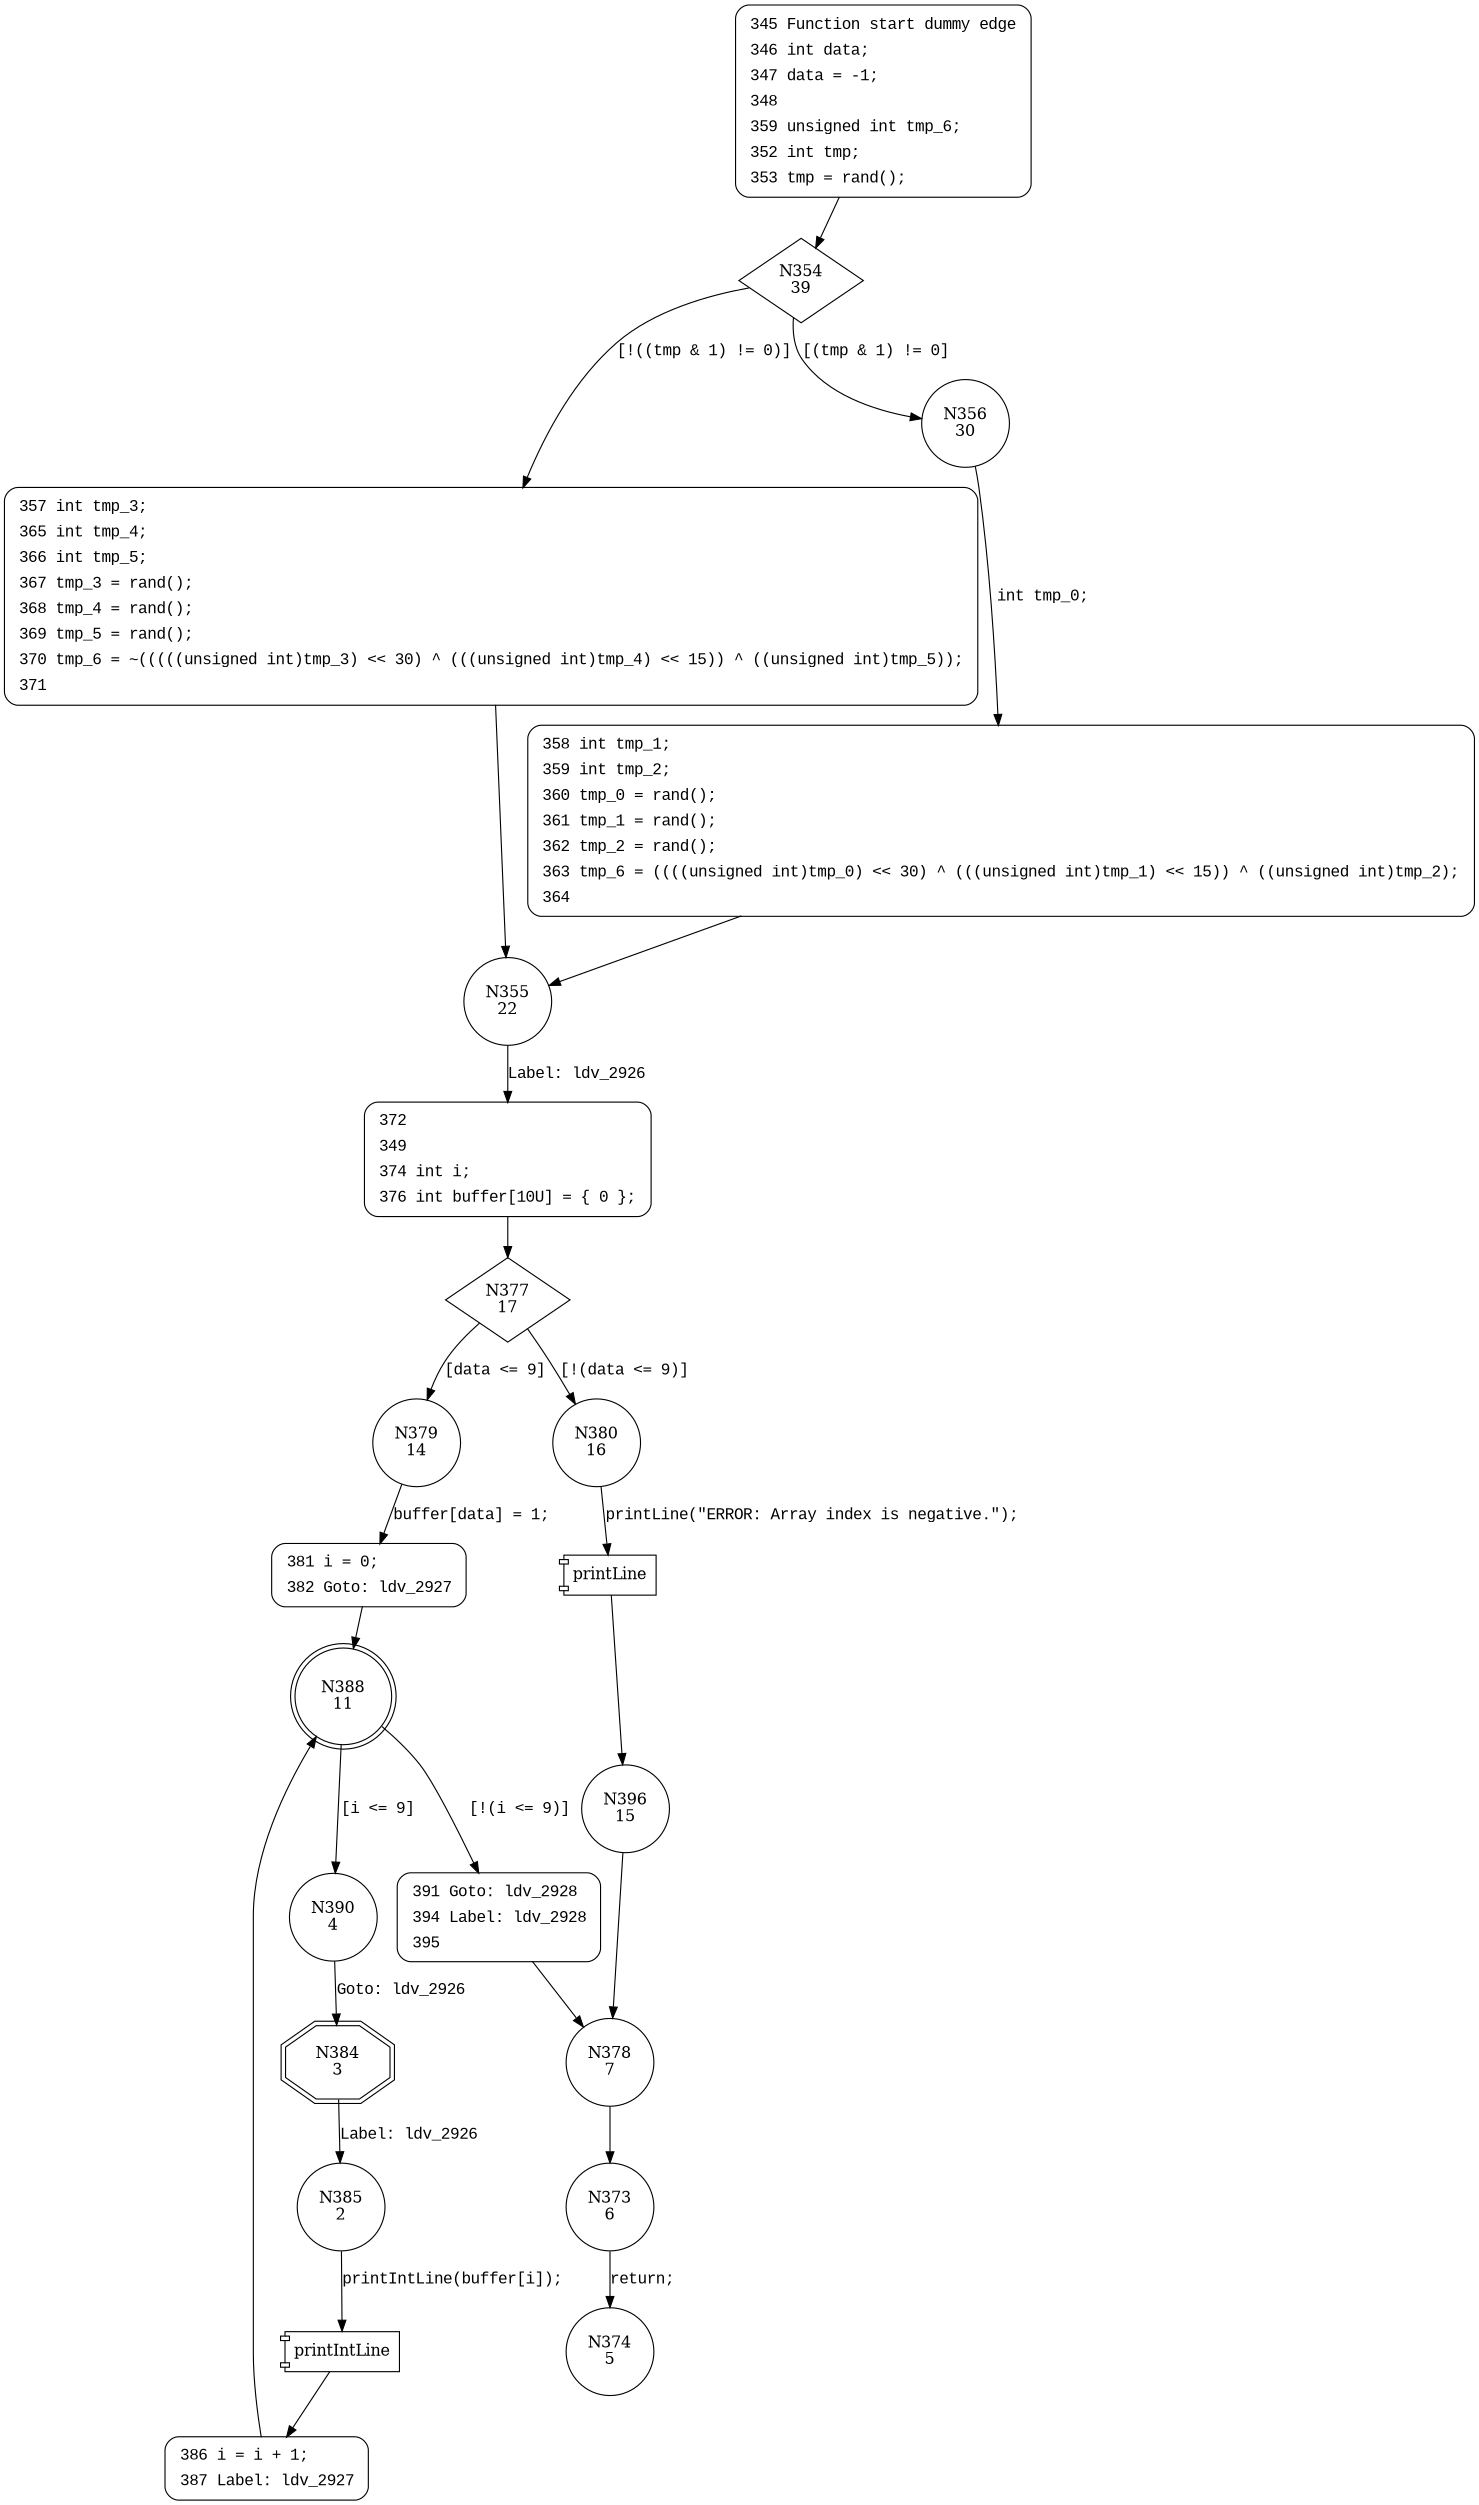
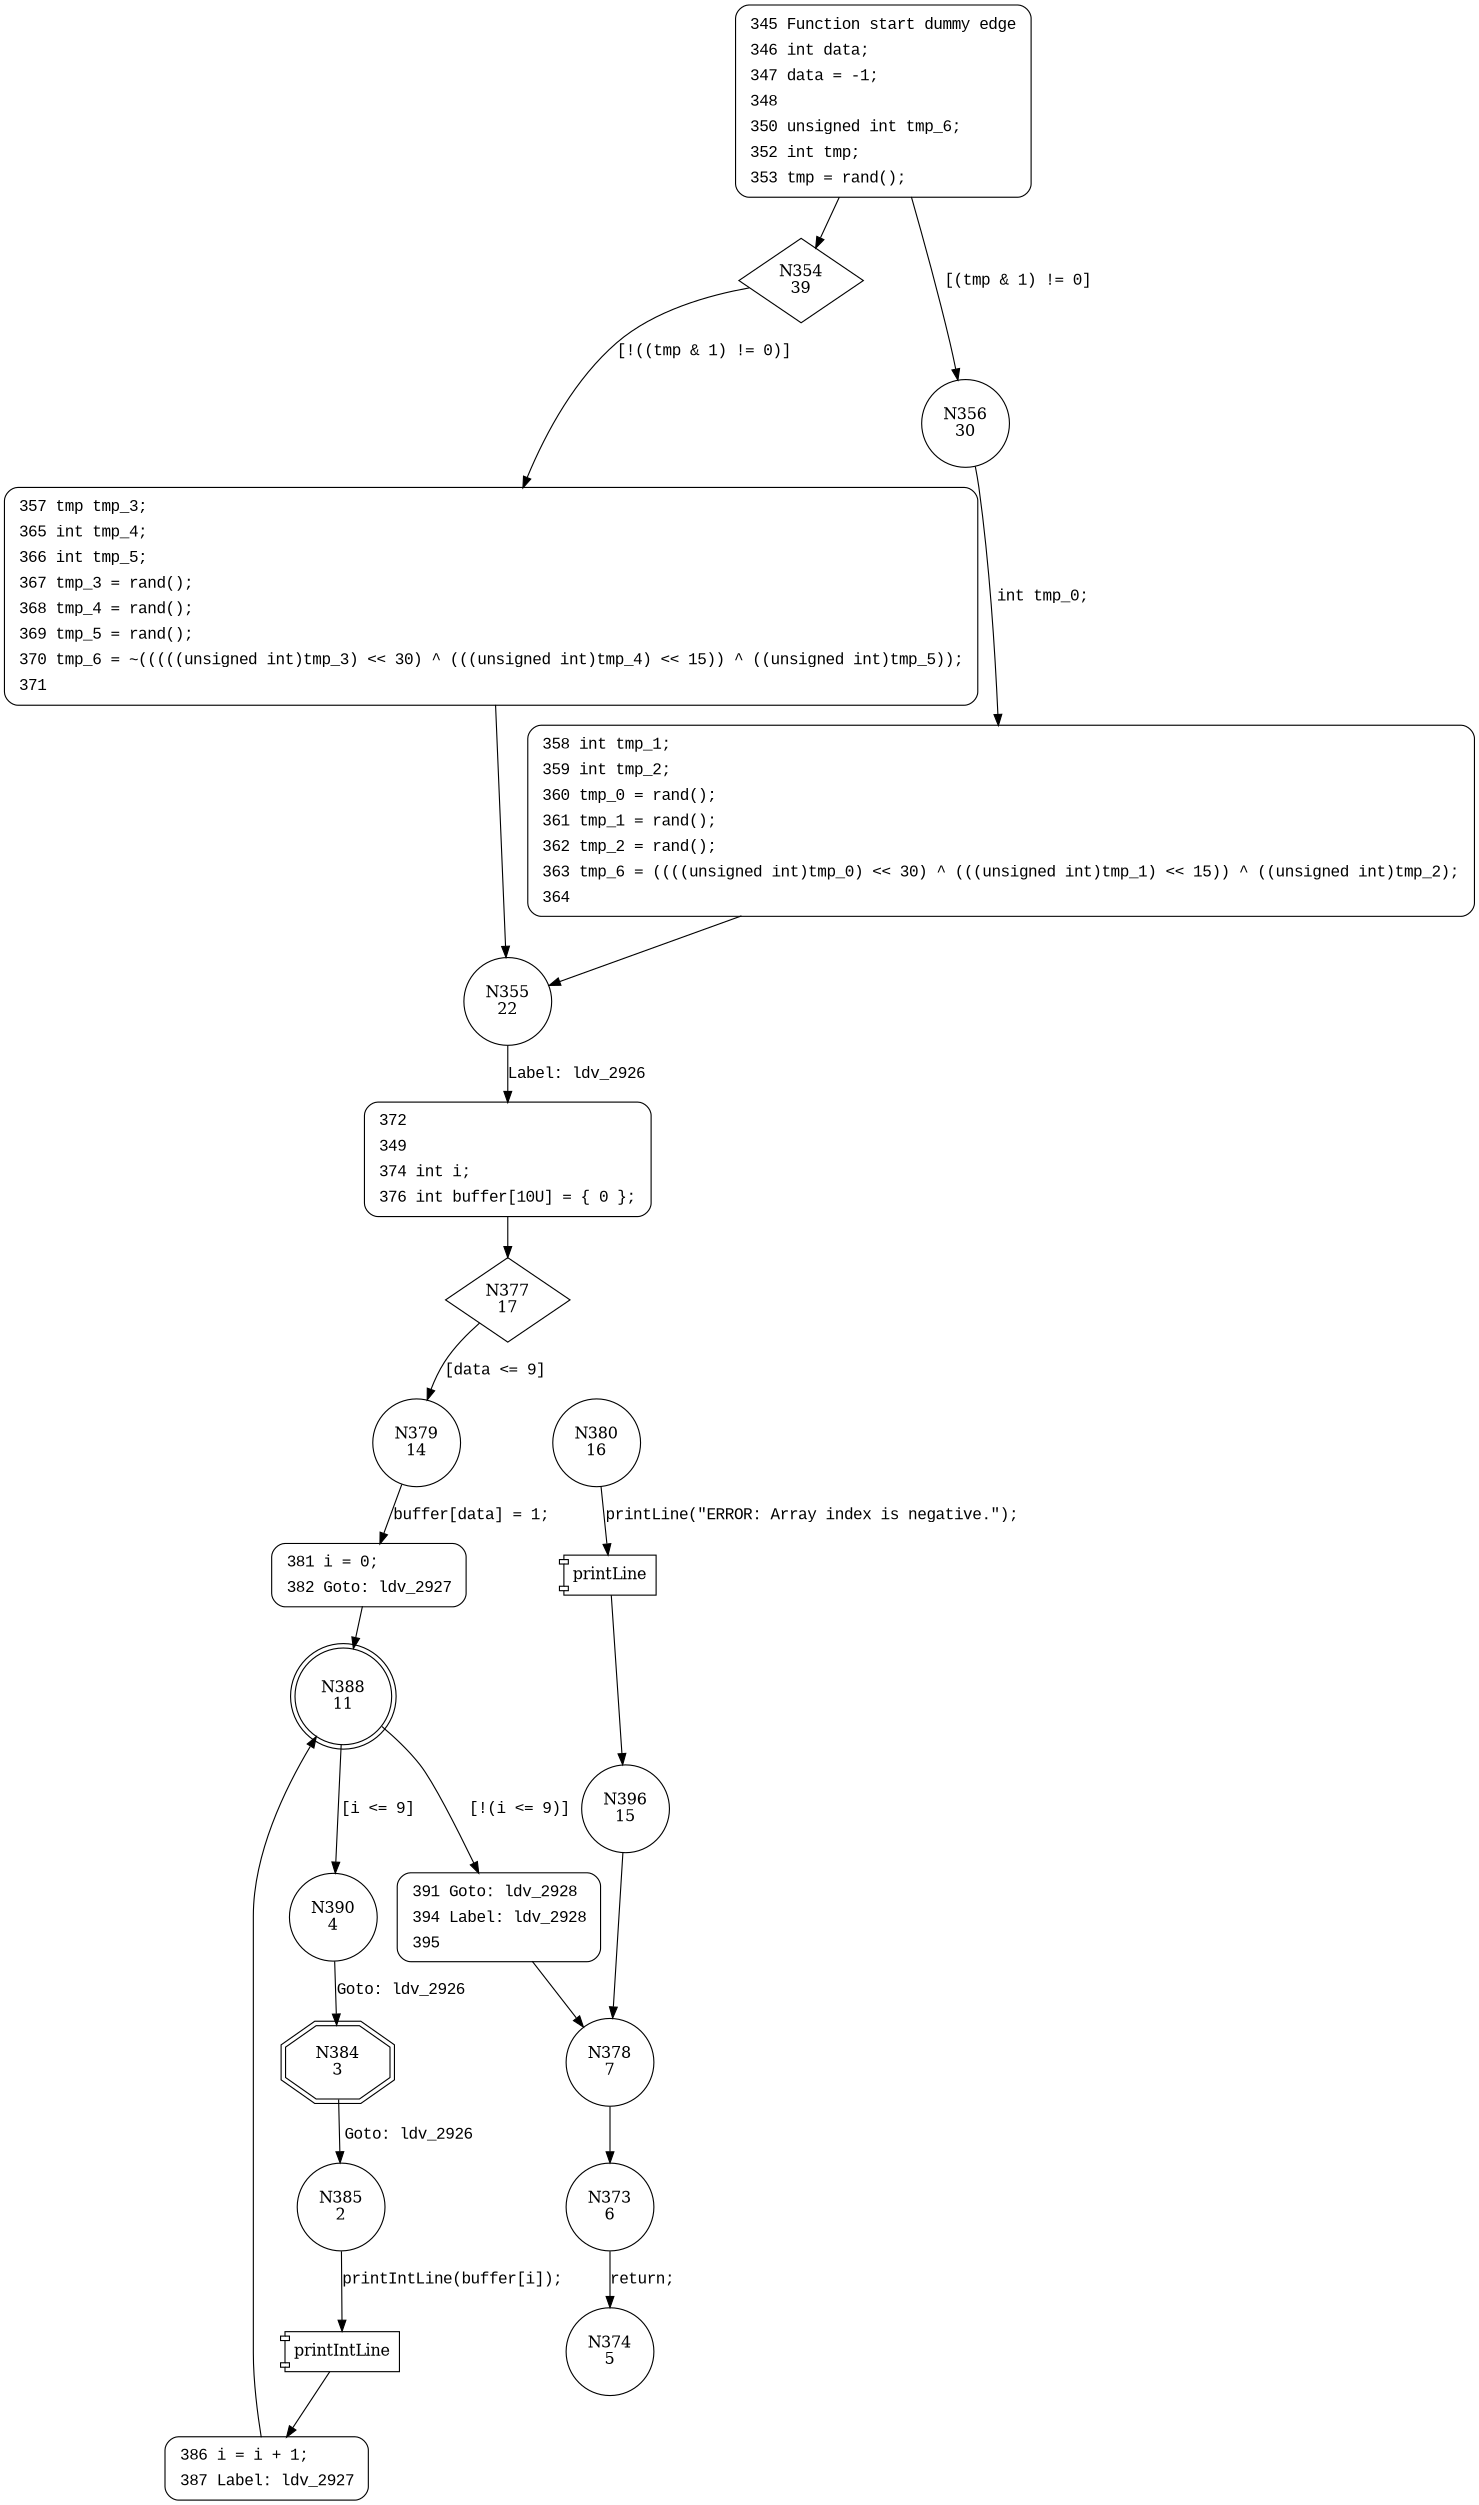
(764, 127) -> (764, 127)
(832, 387) -> (935, 283)
(102, 506) -> (102, 506)
(549, 1361) -> none
(409, 2135) -> (409, 2135)
